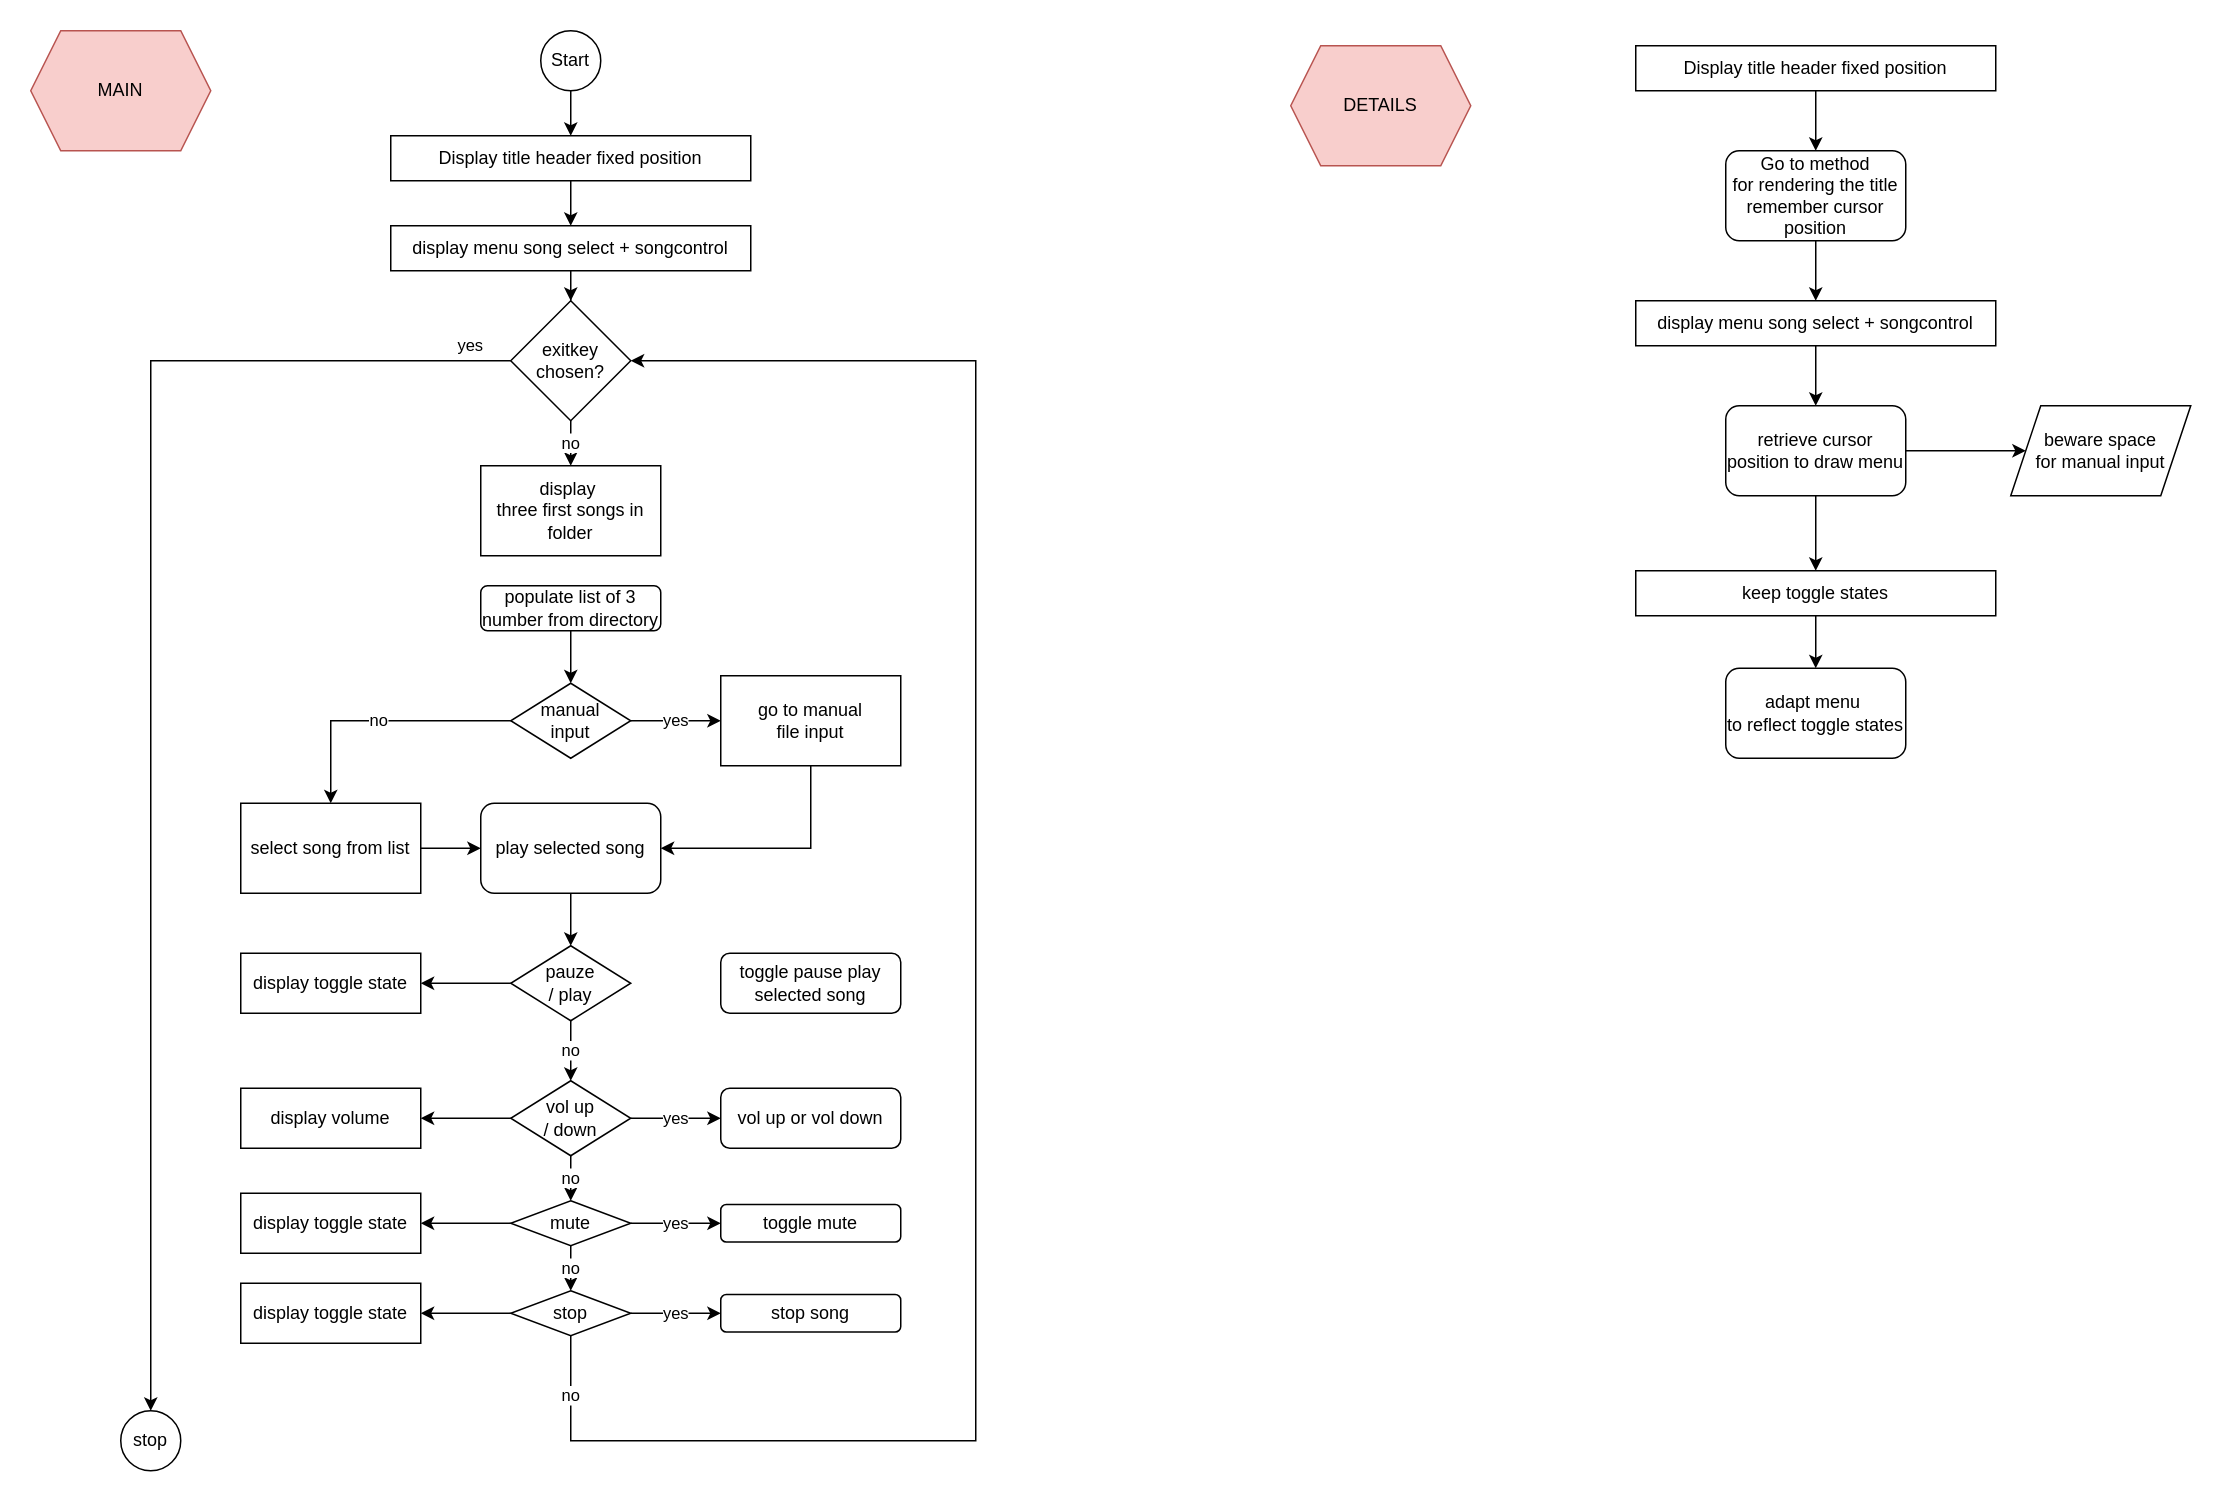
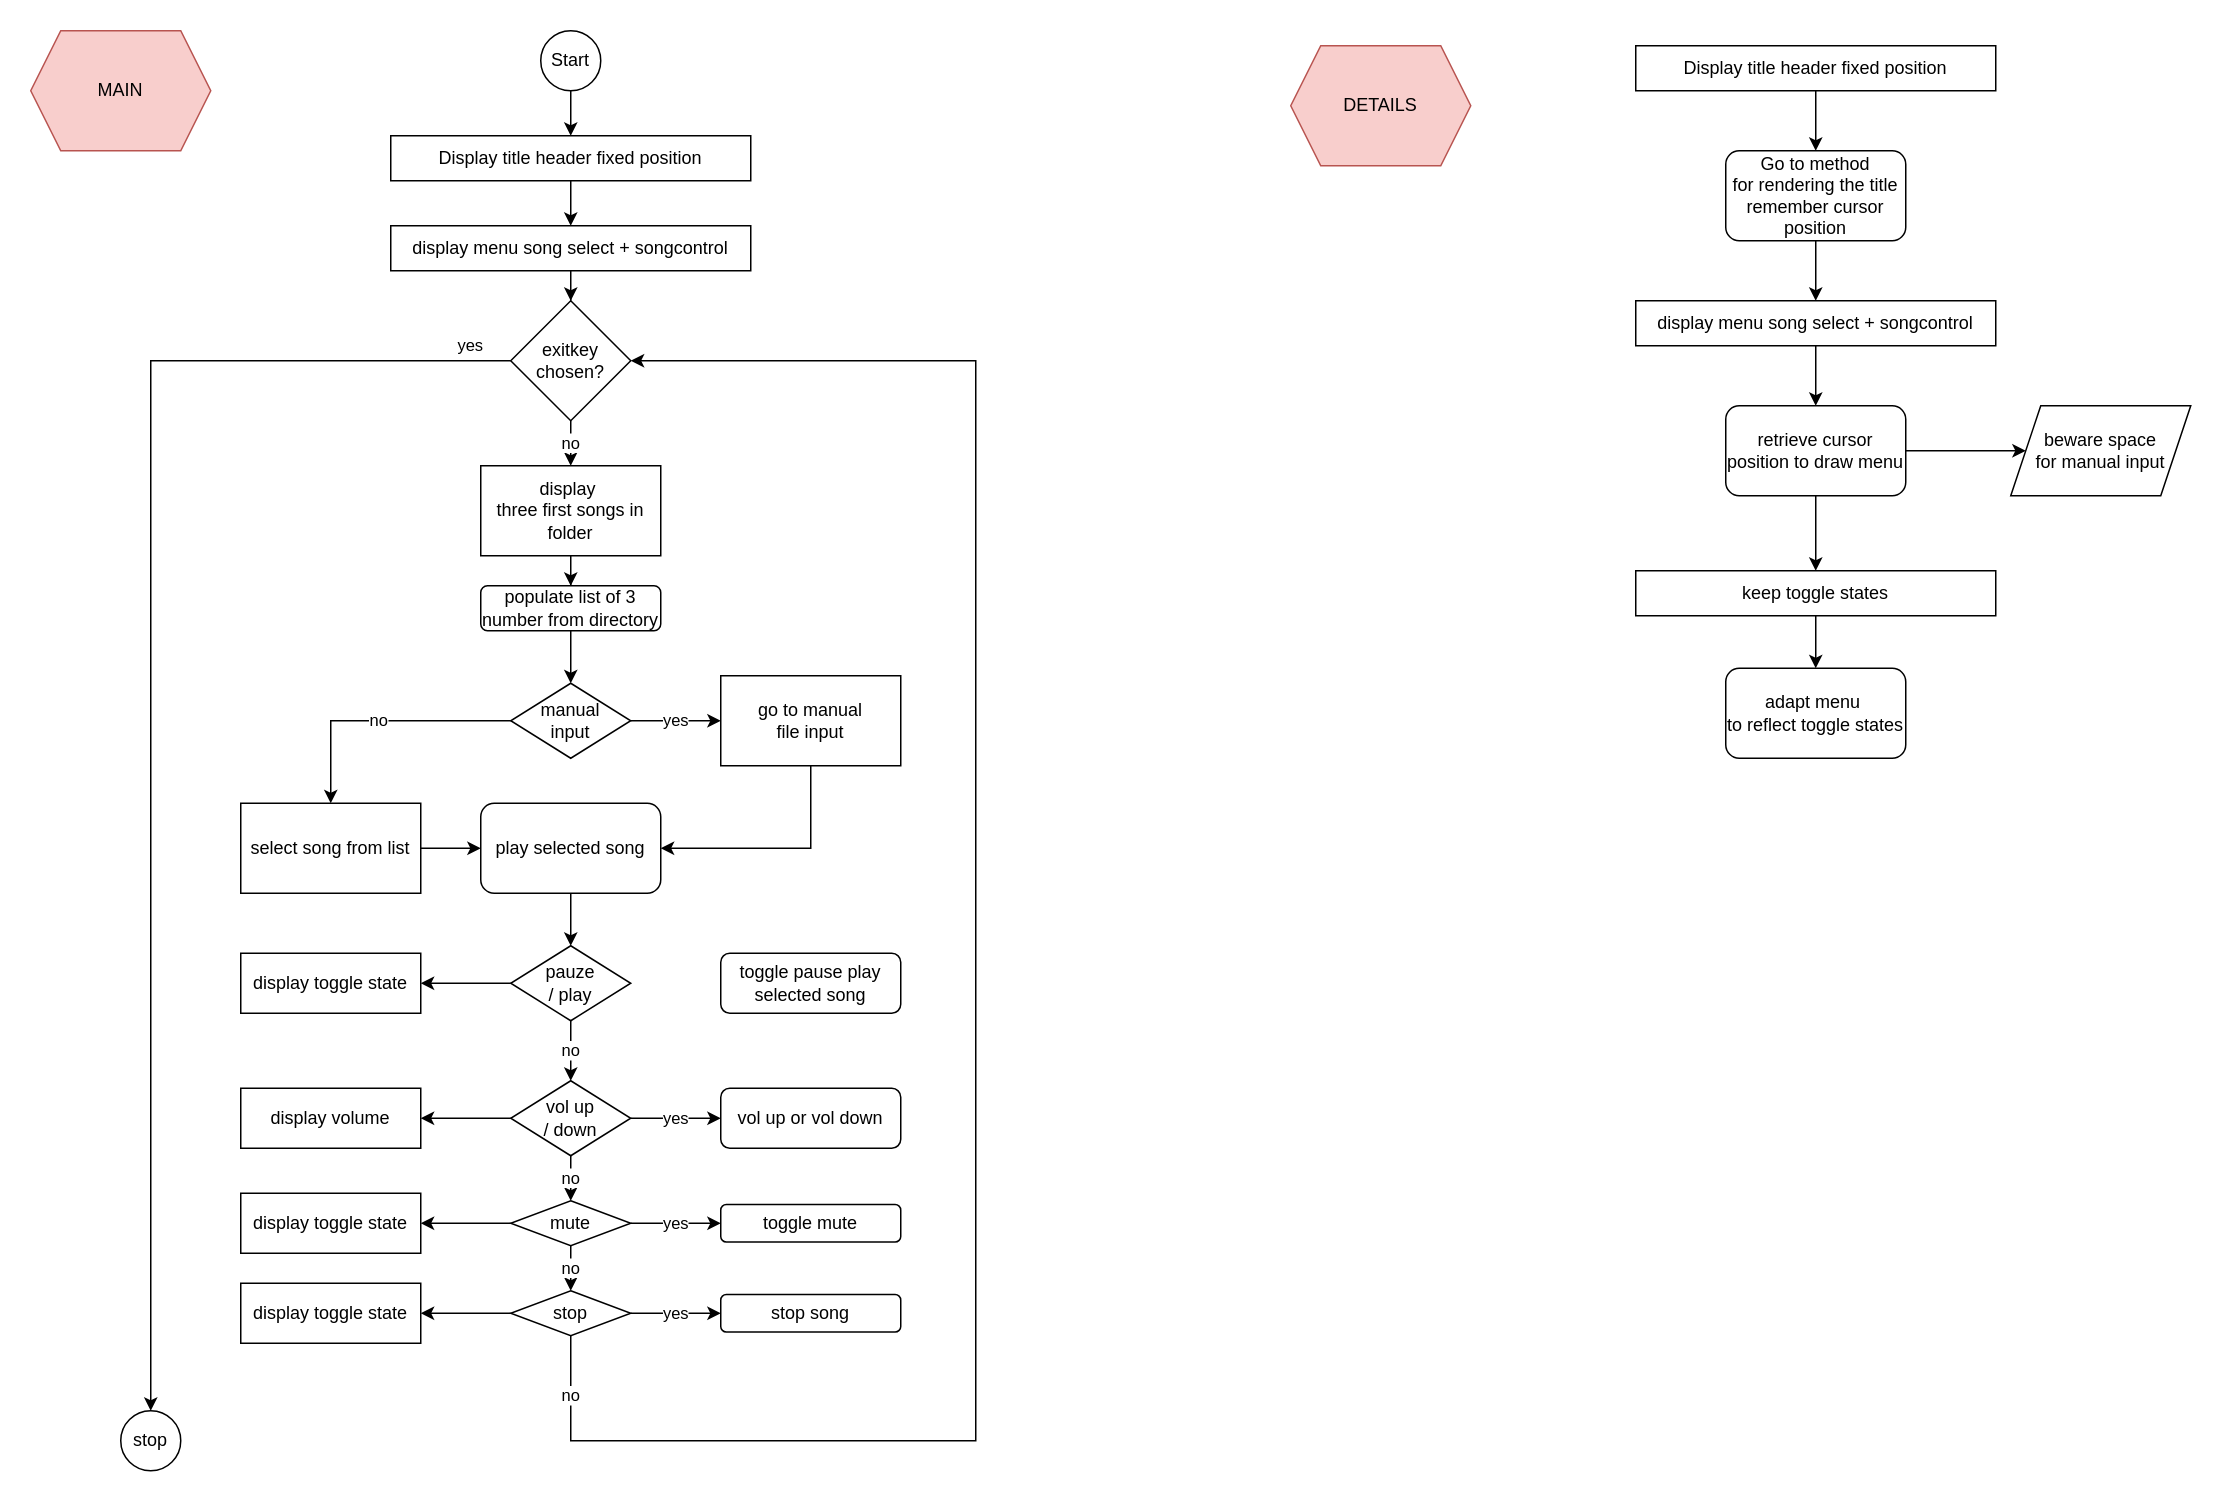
none -> (571, 576)
